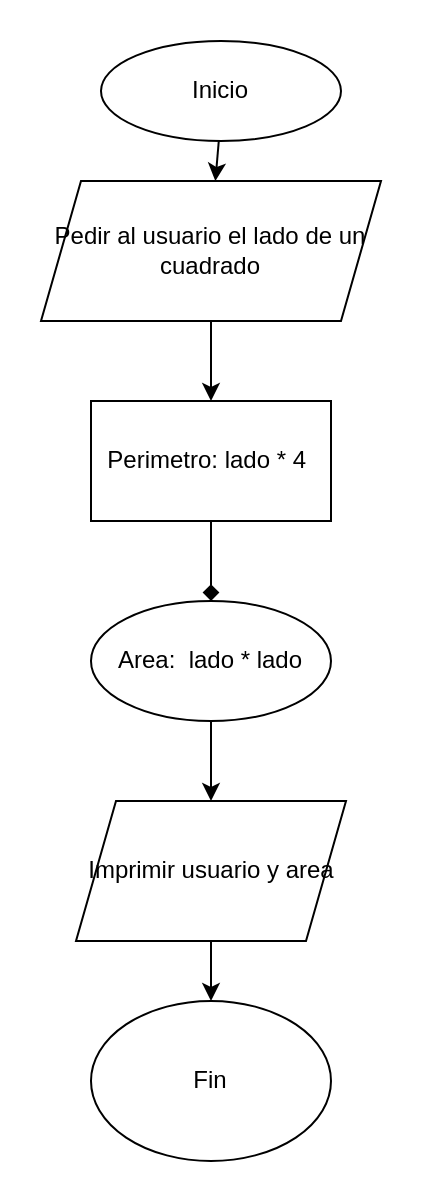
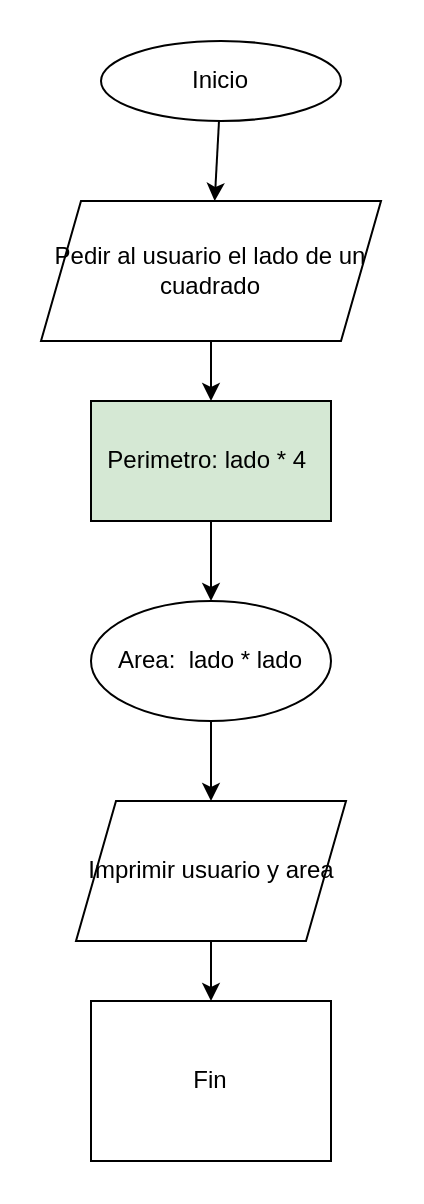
(221, 91) -> (221, 81)
(211, 251) -> (211, 271)
(211, 461) -> (211, 461)
(211, 585) -> (211, 586)
(211, 1081) -> (211, 1081)
